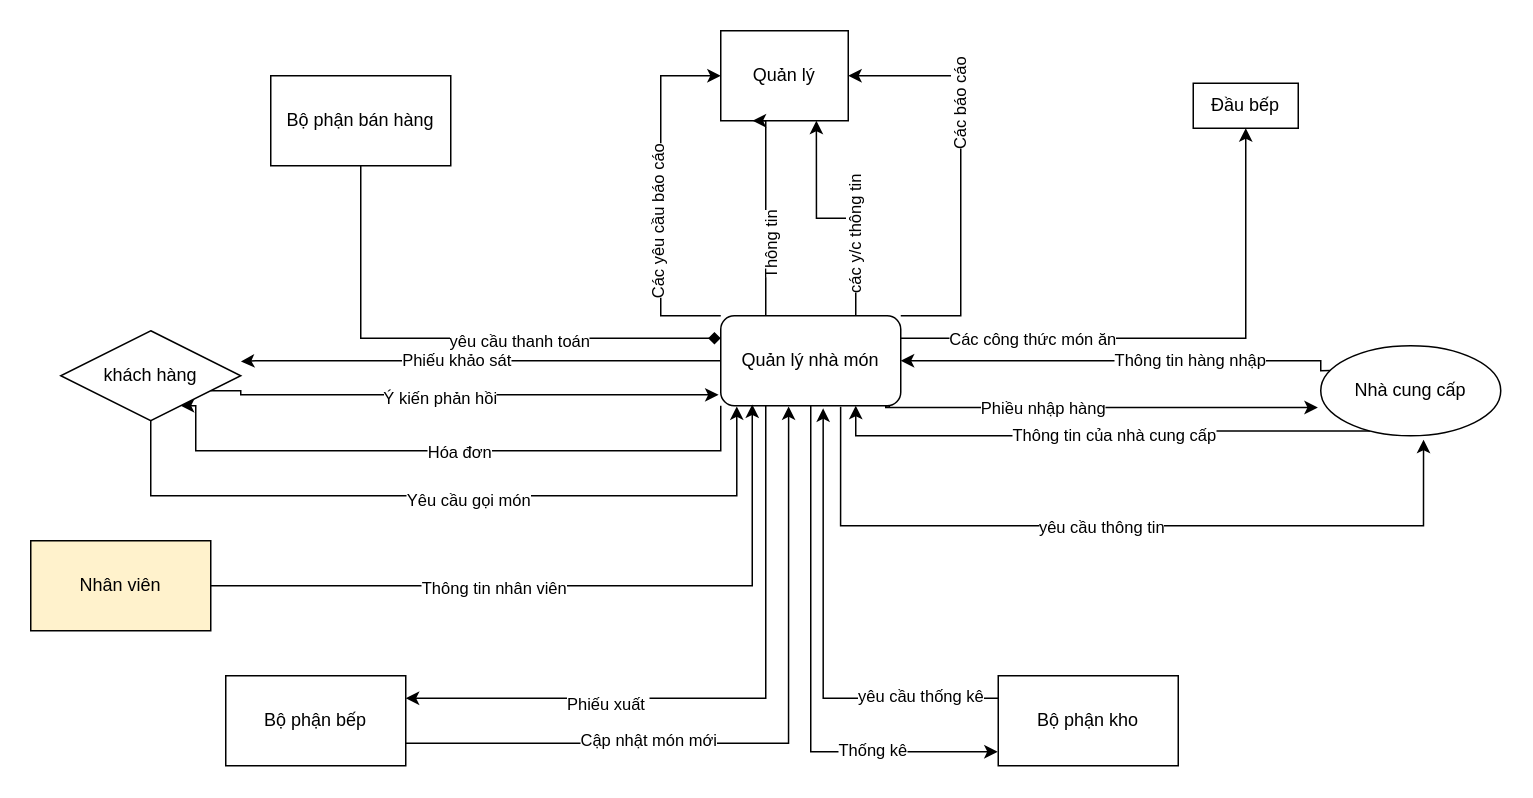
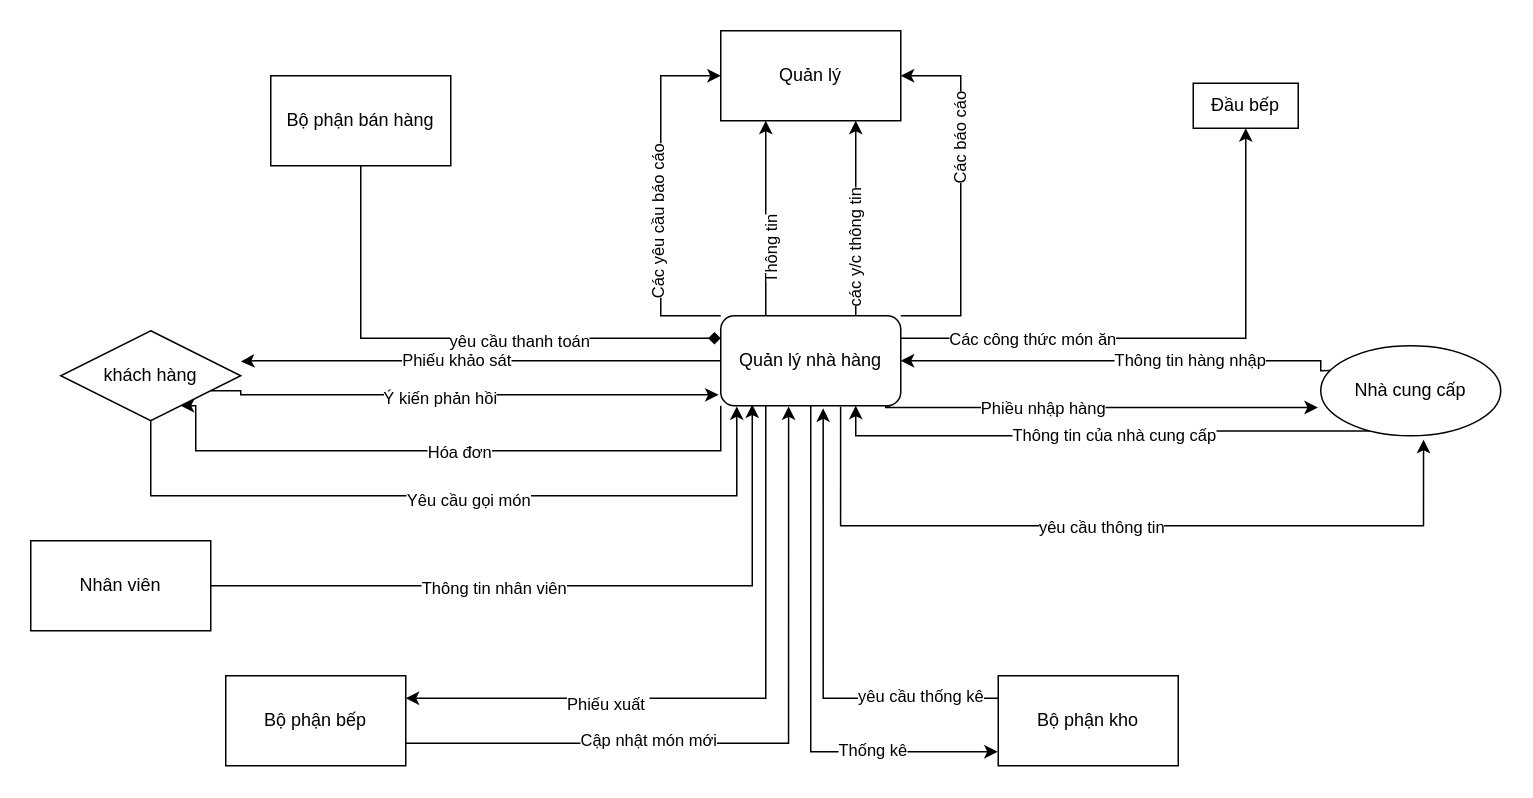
(785, 76) -> (811, 76)
(811, 361) -> (811, 361)
(121, 586) -> (121, 586)
